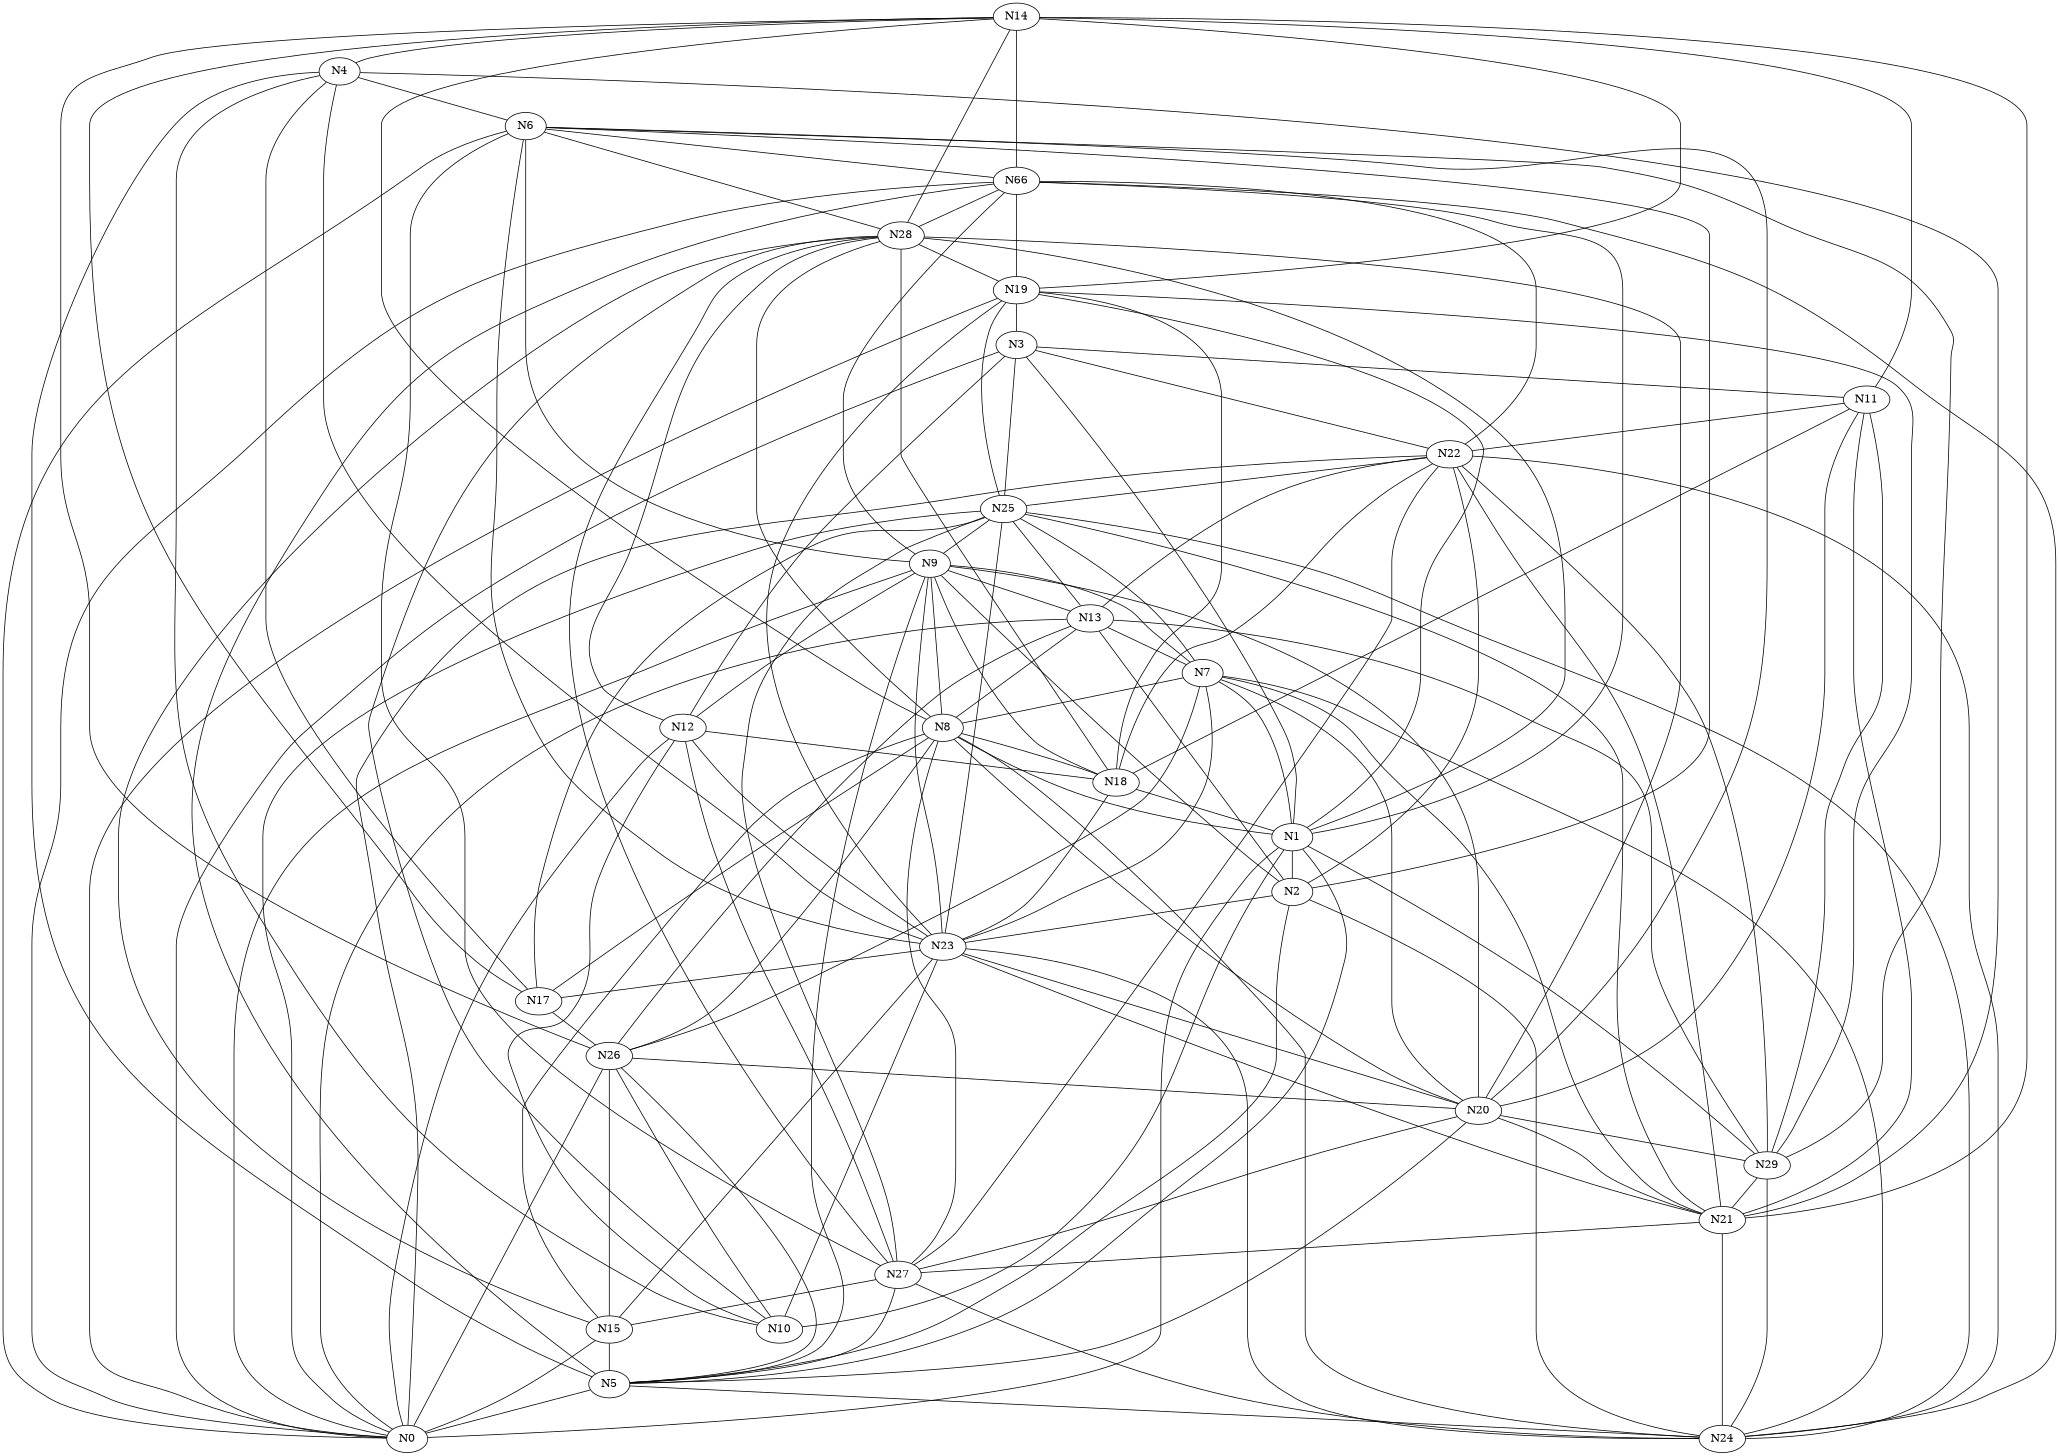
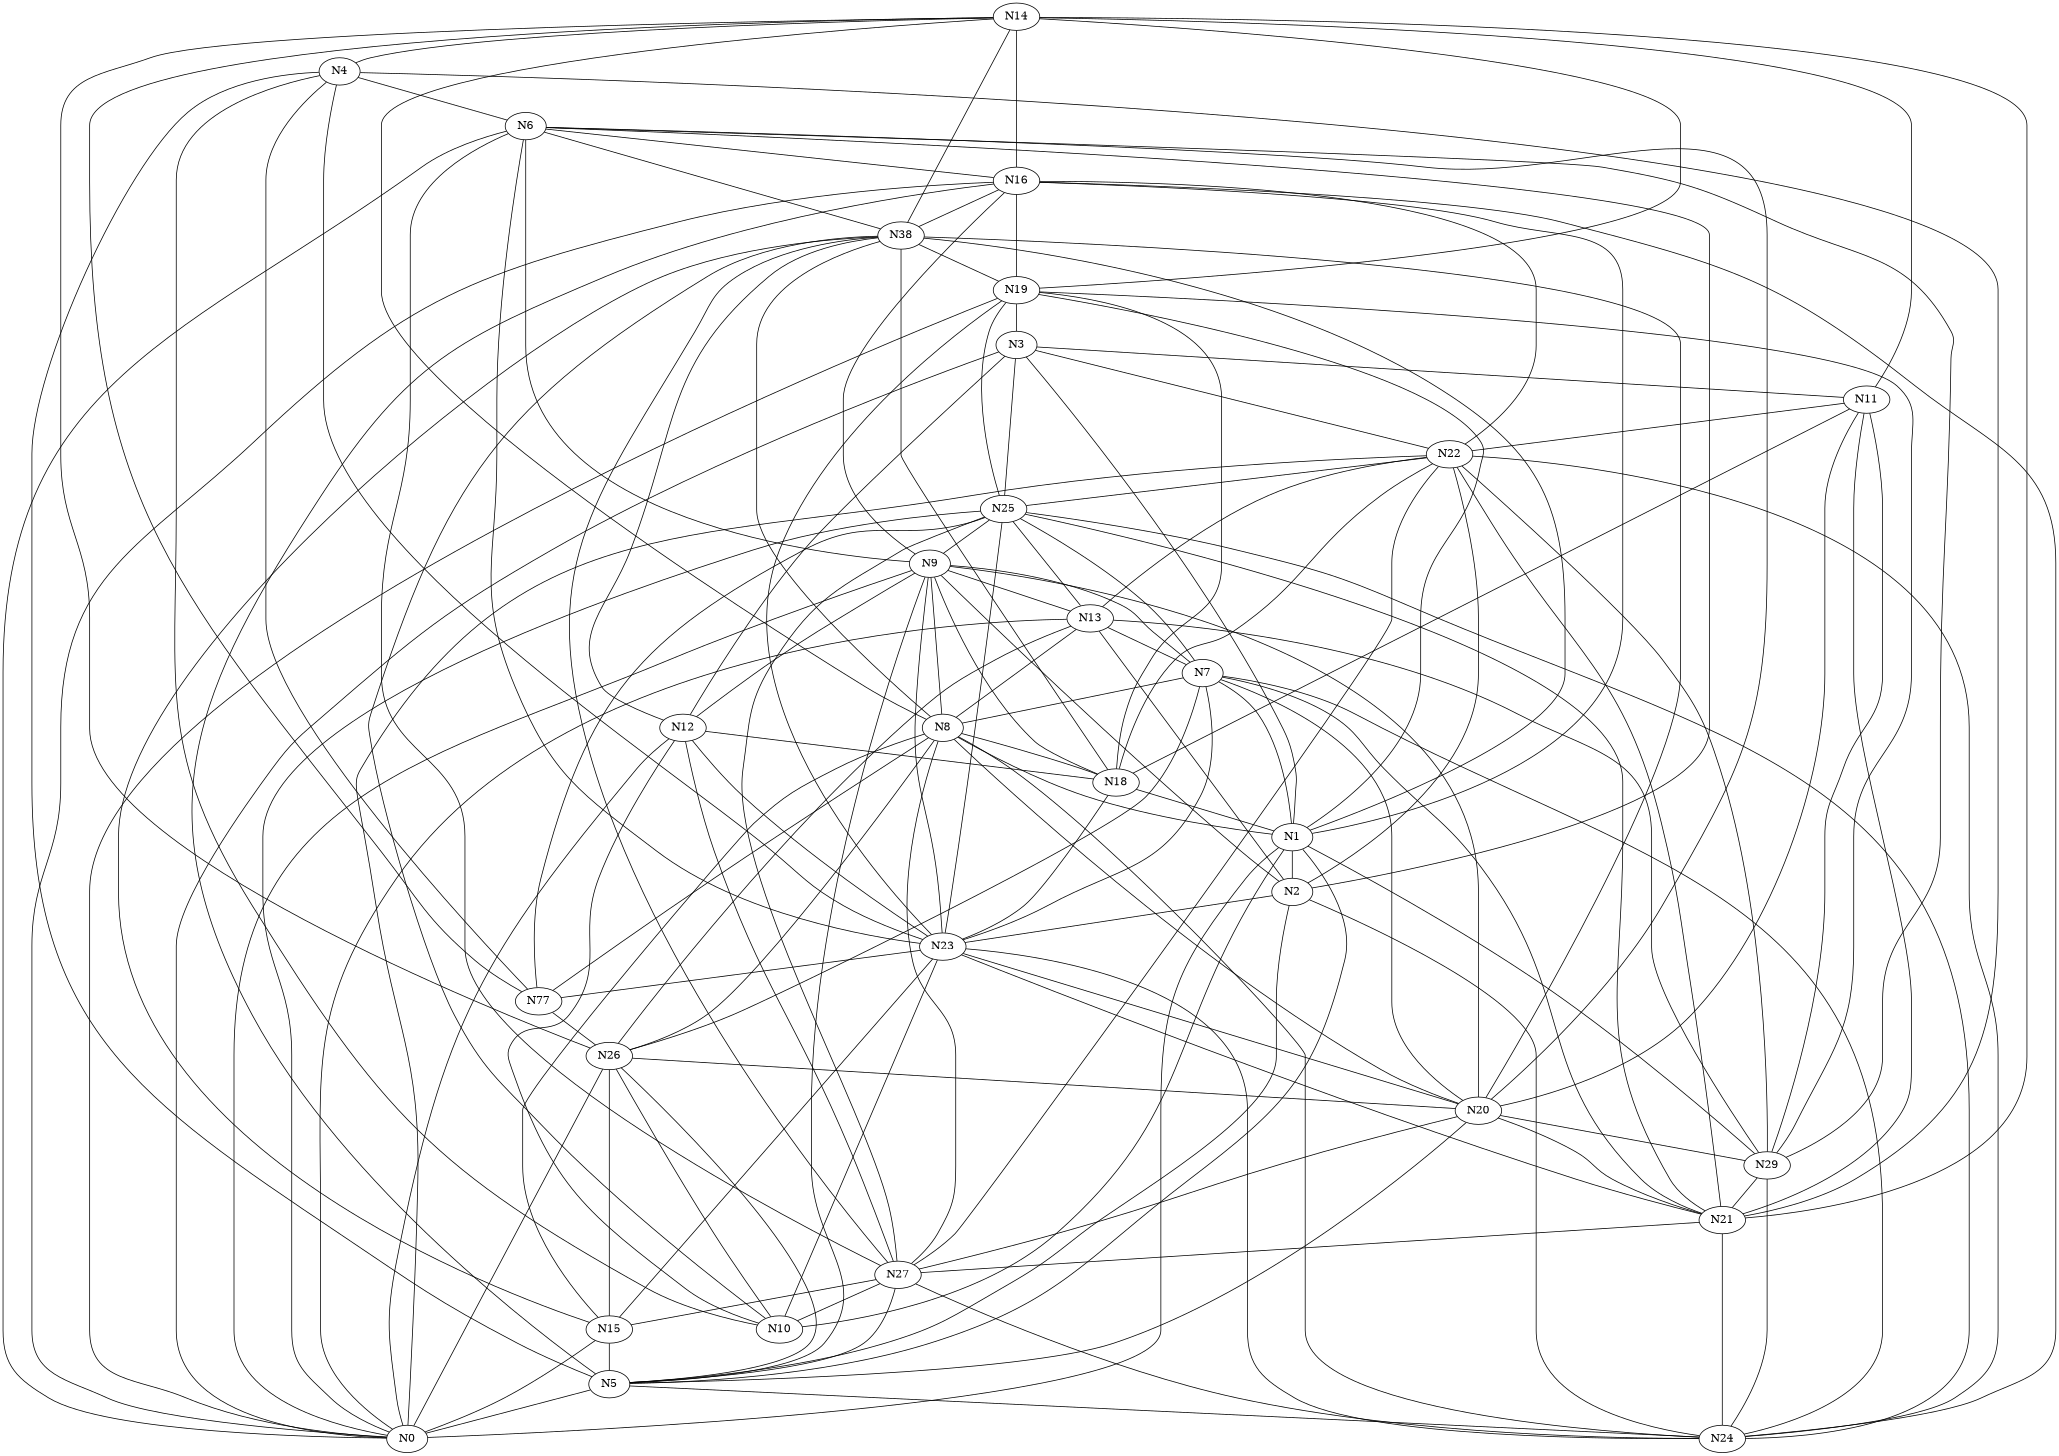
(1017, 181) -> (1017, 181)
(901, 236) -> (901, 236)
(539, 1001) -> (539, 1001)
none -> (837, 1303)
